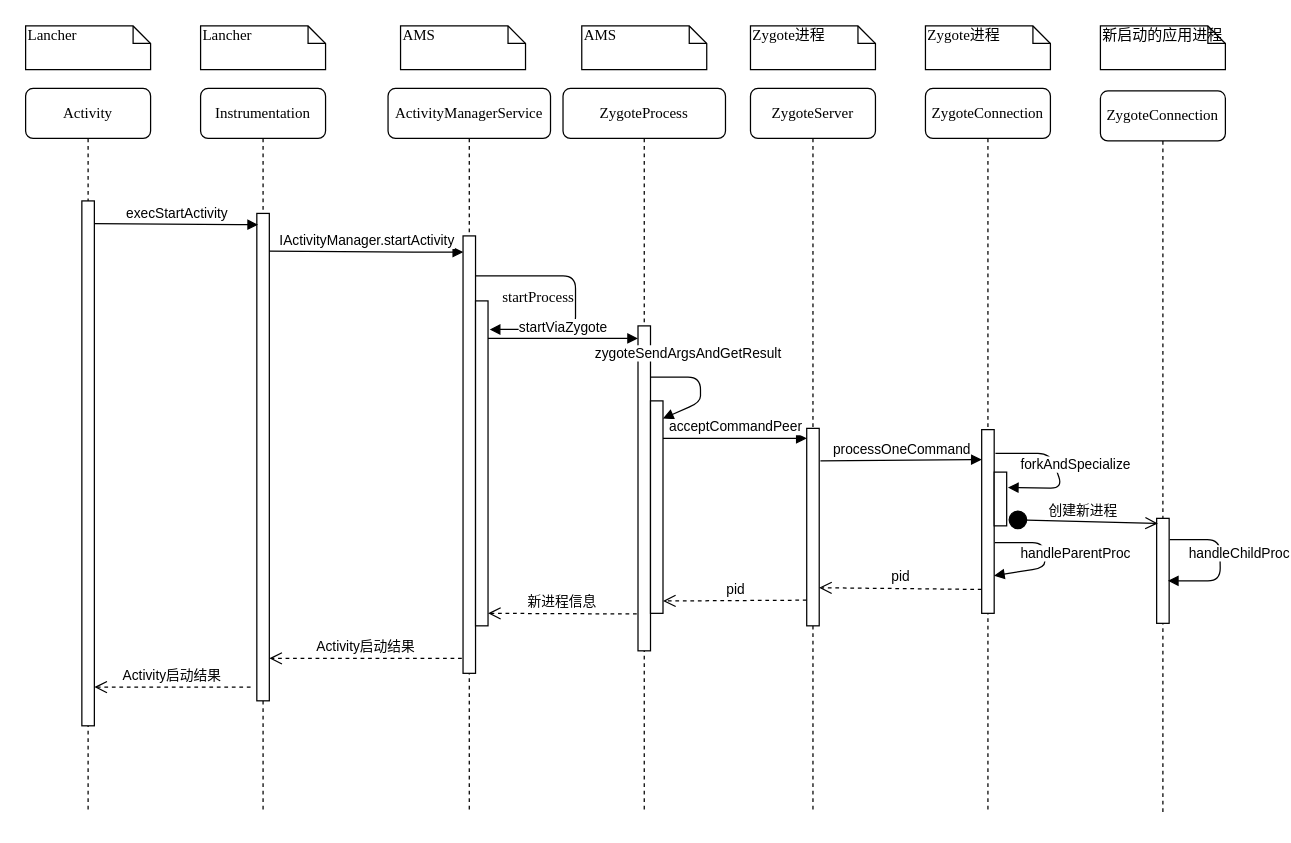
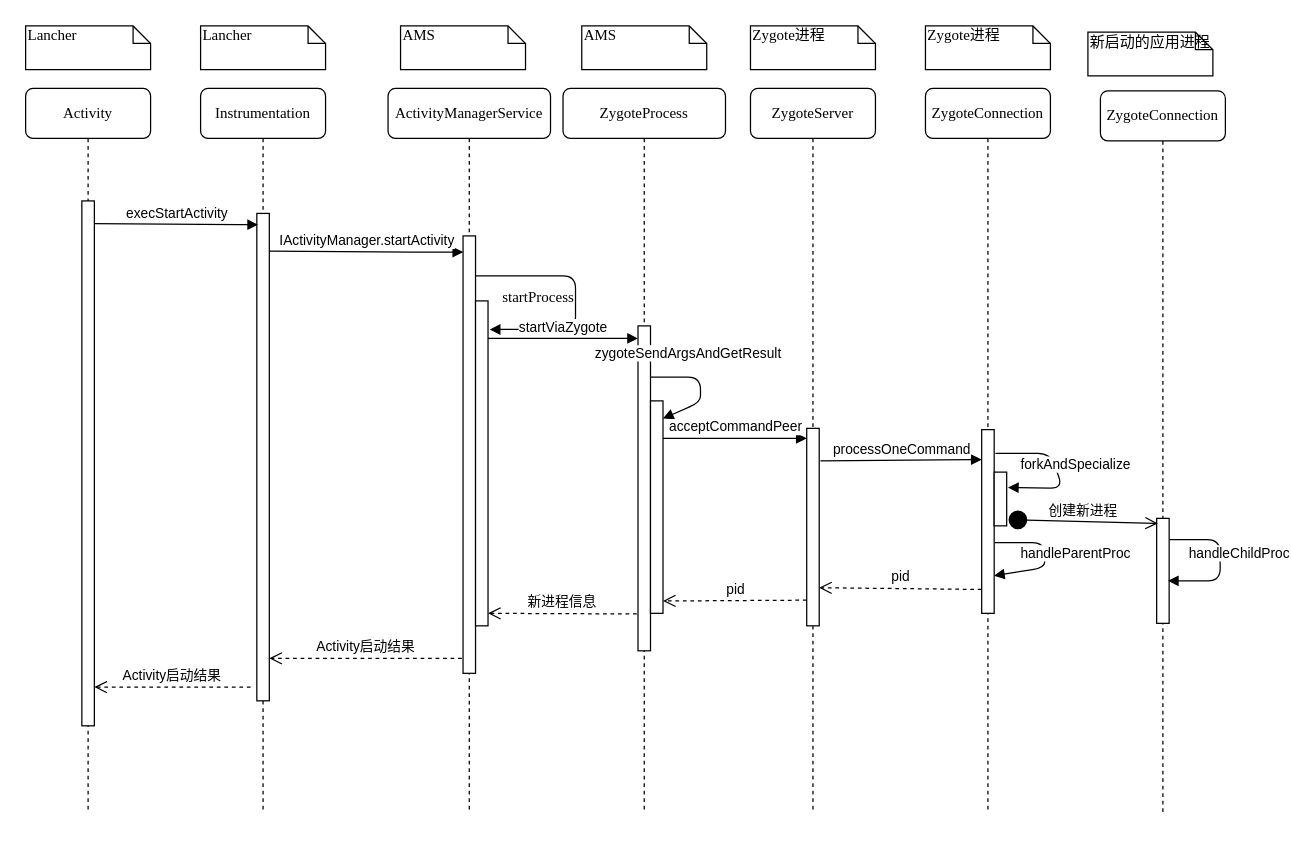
(1163, 48) -> (1151, 54)
